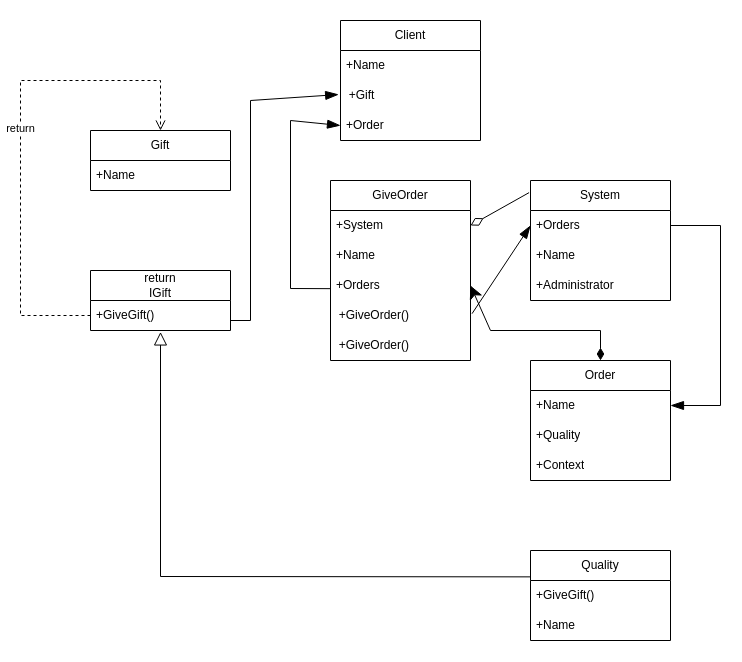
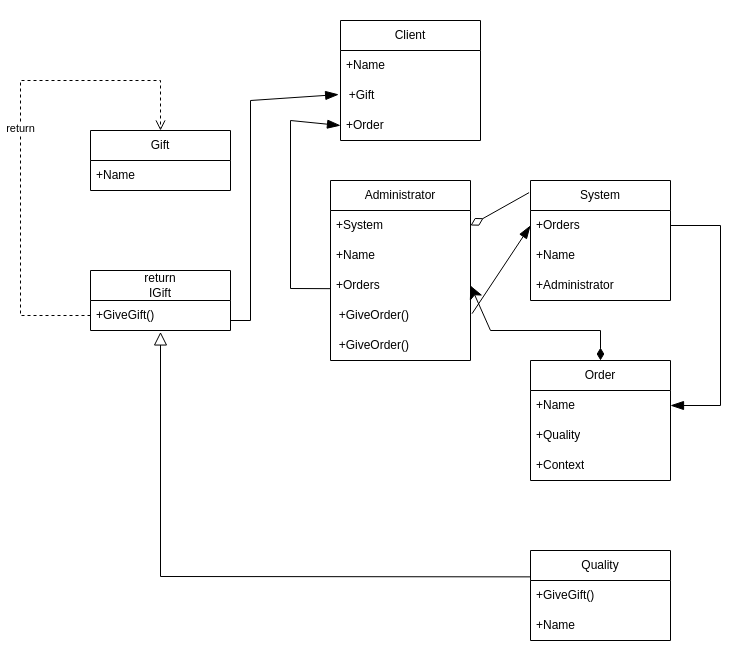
(401, 196) -> (401, 196)
